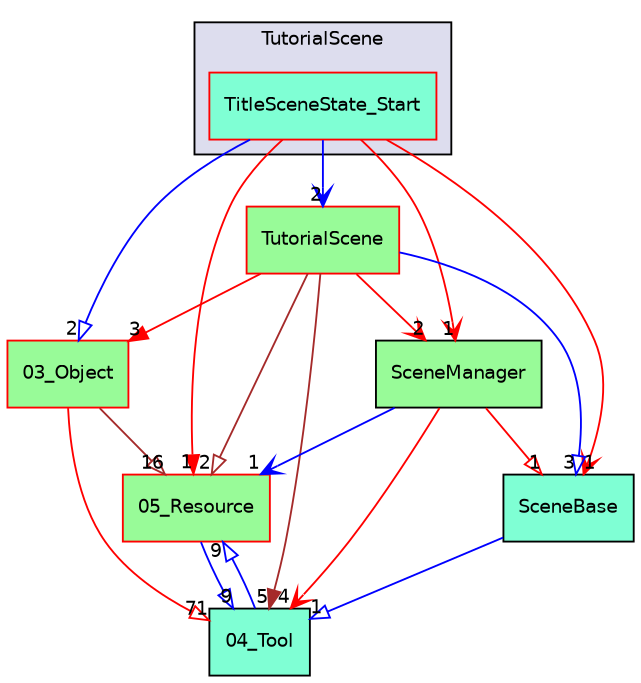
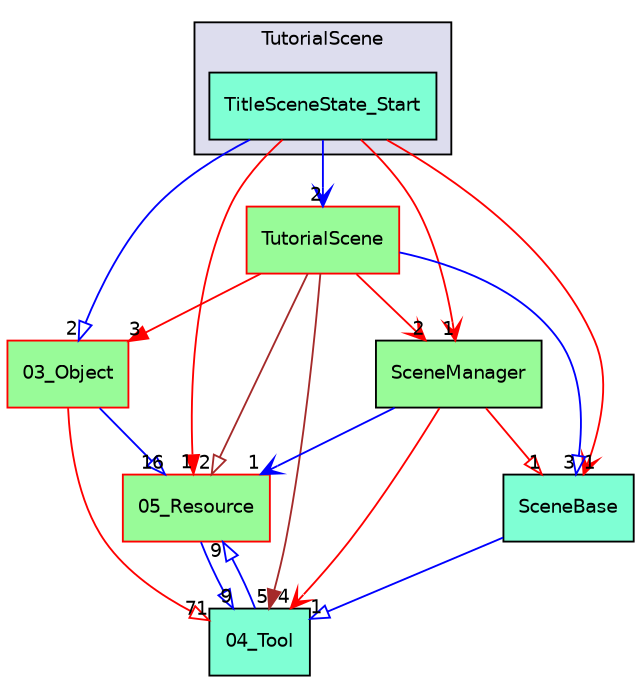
(323, 106) -> (323, 106)
(126, 435) -> (126, 435)
